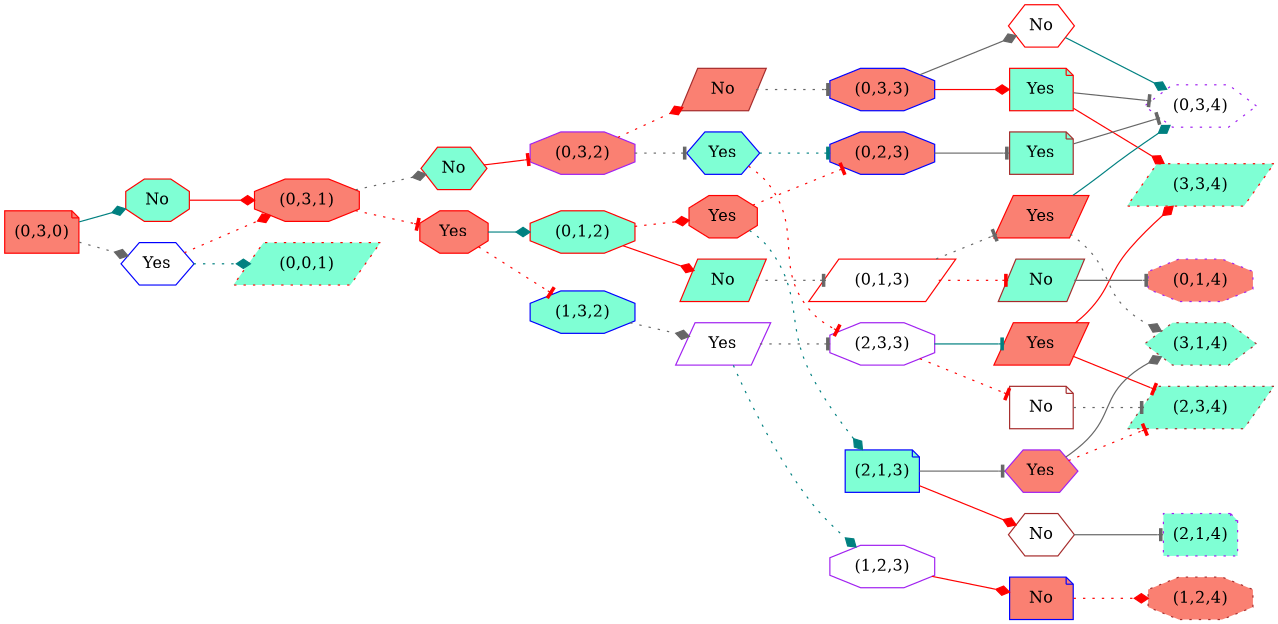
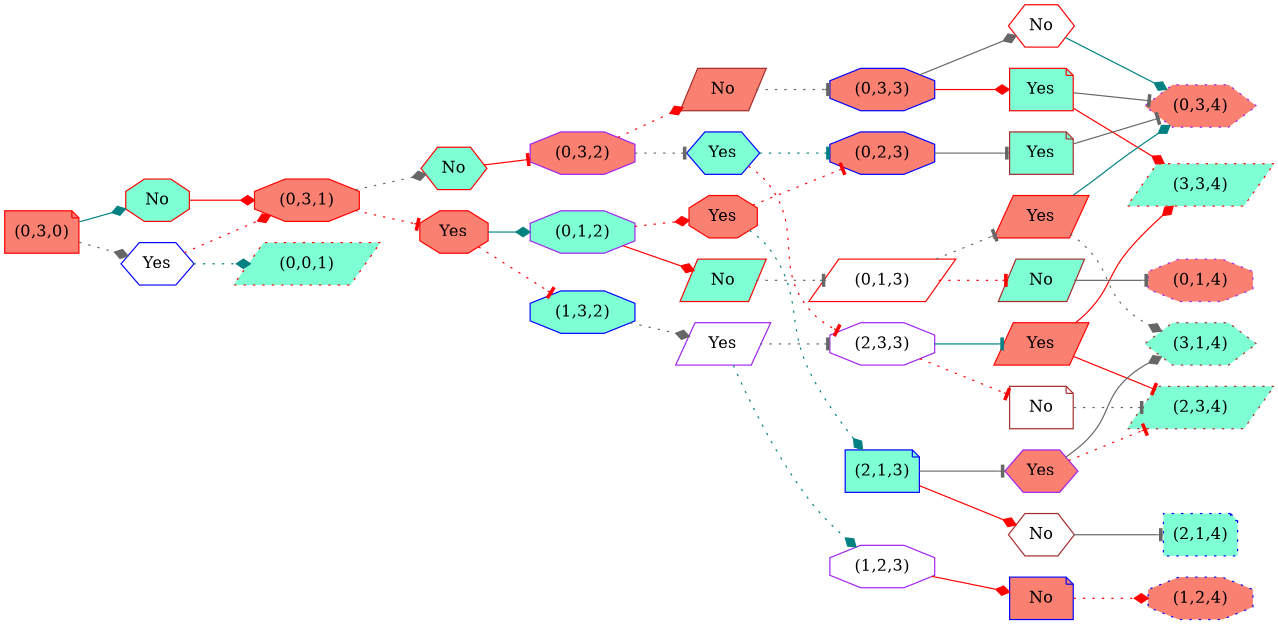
(1201, 106) -> (1201, 106)
(583, 232) -> (583, 232)
(1201, 535) -> (1201, 535)
(1201, 598) -> (1201, 598)
